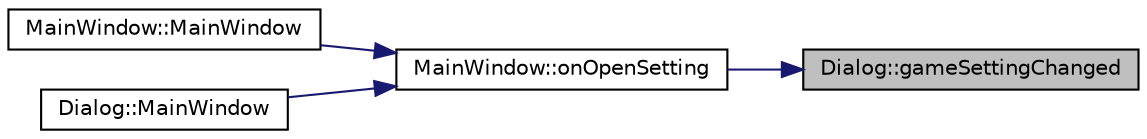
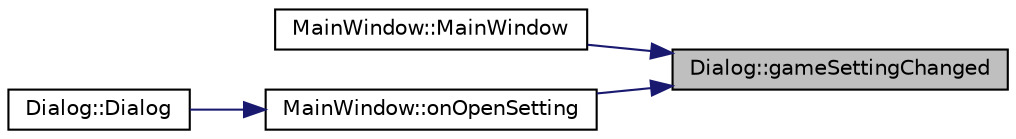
(348, 48) -> (619, 48)
(164, 110) -> (99, 110)
